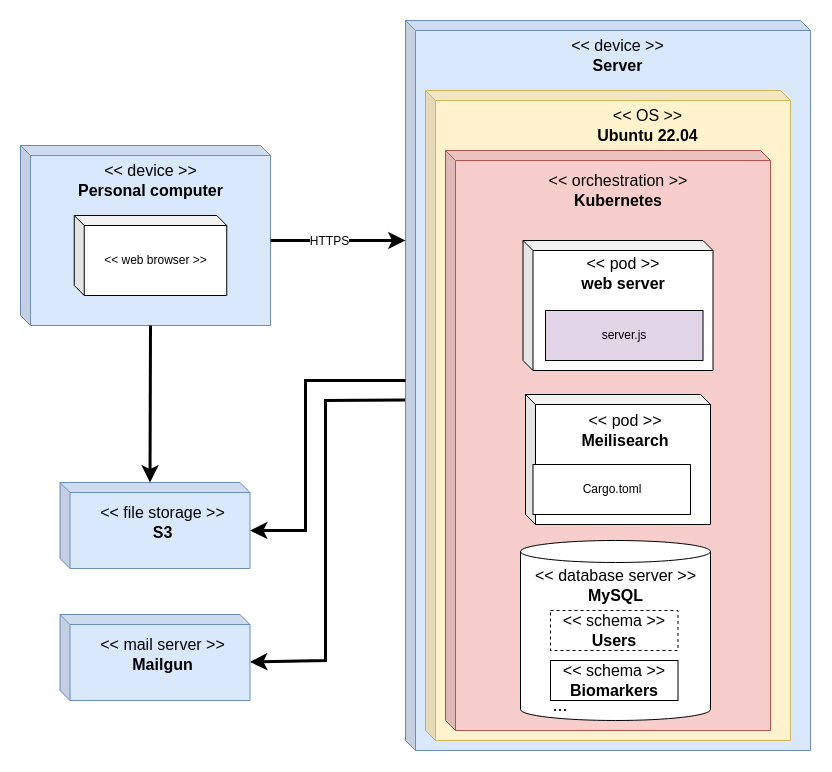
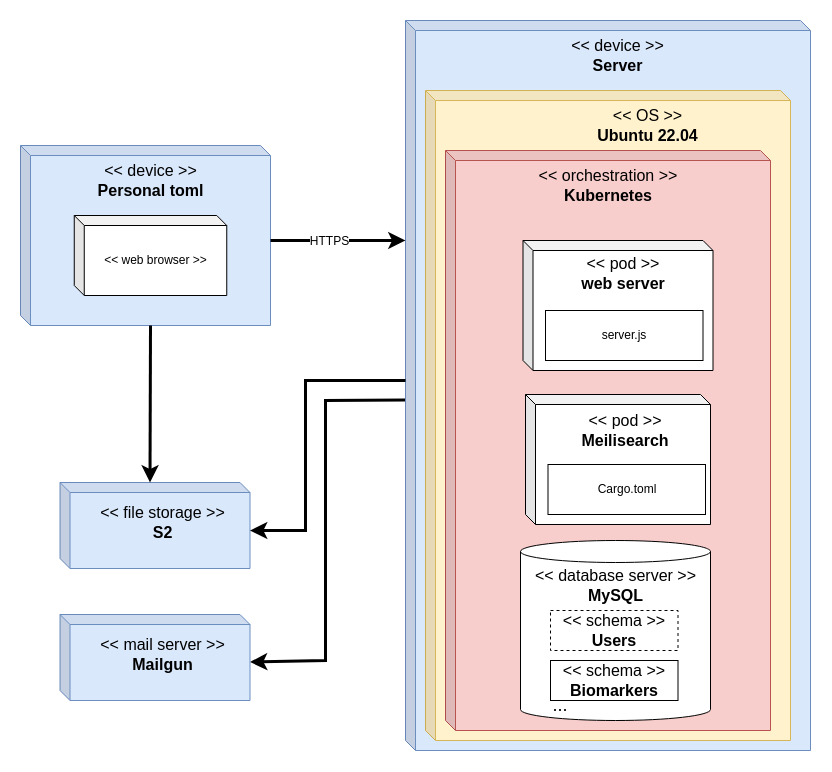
(151, 181) -> (151, 181)
(618, 191) -> (608, 186)
(624, 336) -> (624, 336)
(612, 490) -> (627, 490)
(163, 523) -> (163, 523)
